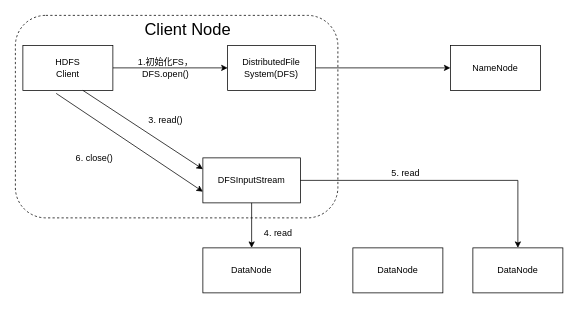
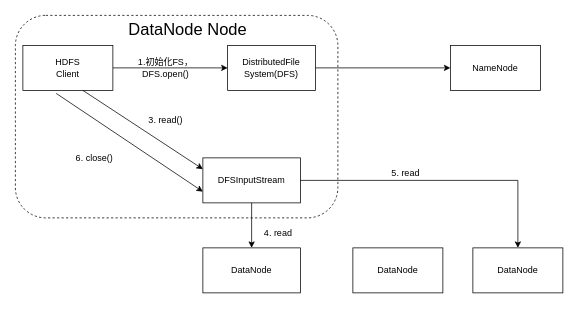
(188, 30) -> (188, 30)
